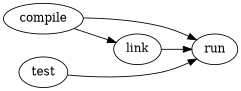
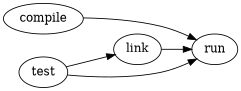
(91, 34) -> (86, 62)
